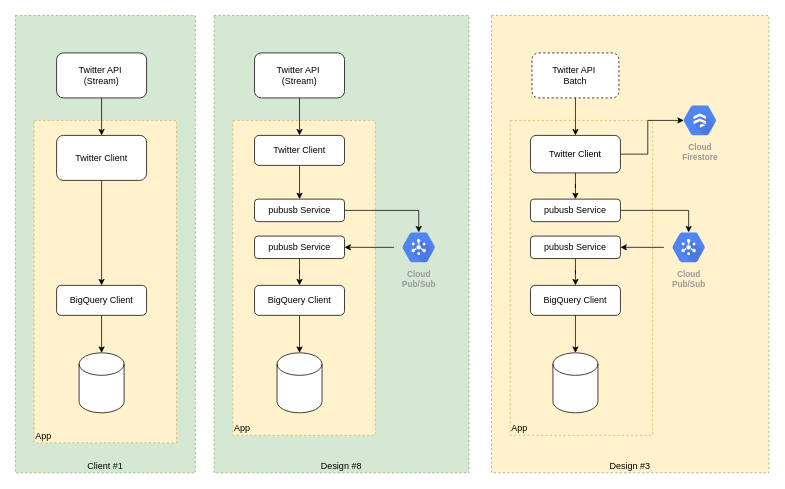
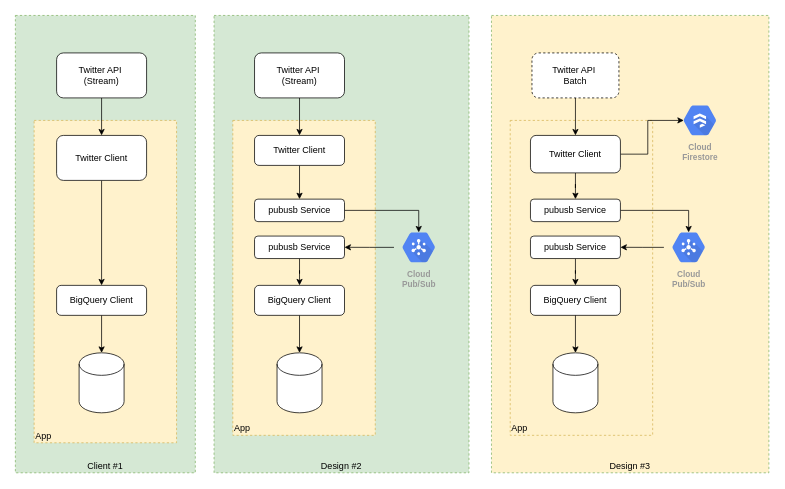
(342, 465) -> (342, 465)
